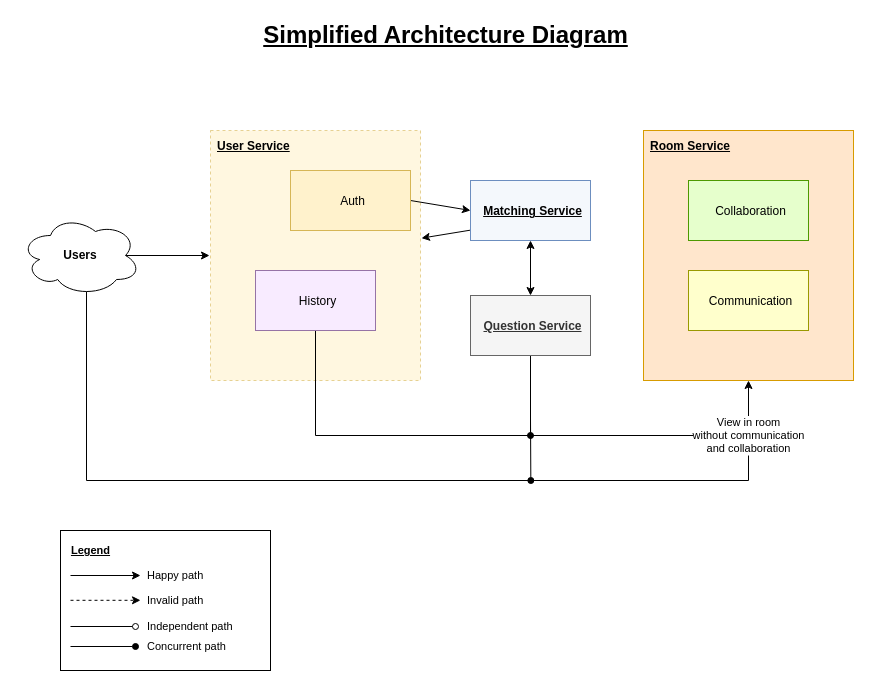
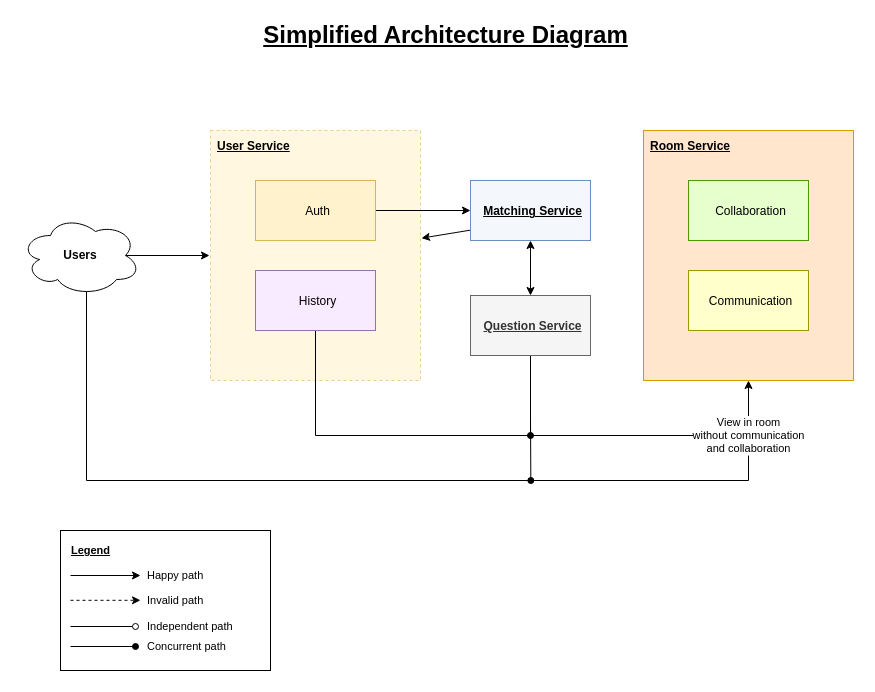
(351, 201) -> (316, 211)
